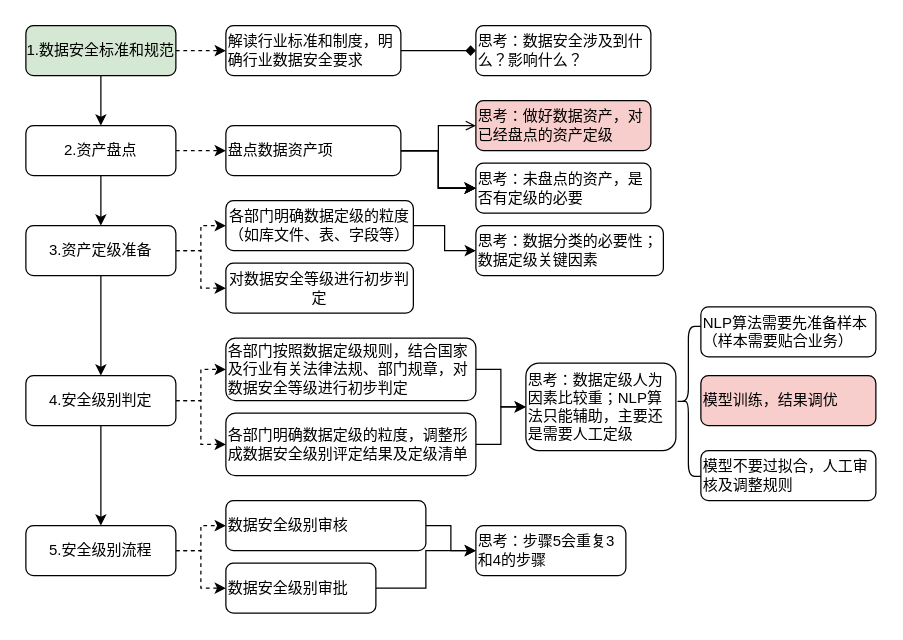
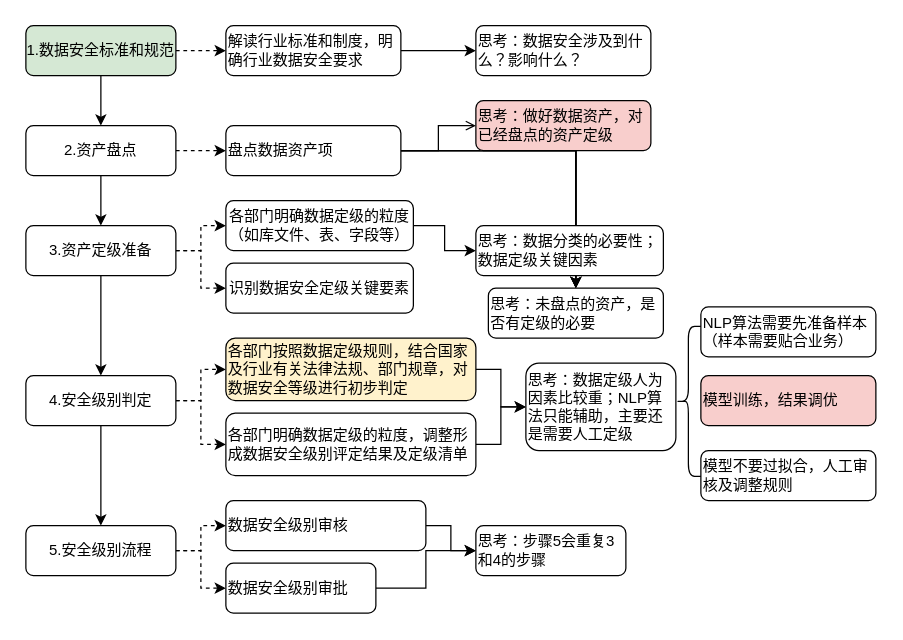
(465, 51) -> (466, 51)
(563, 188) -> (576, 313)
(319, 288) -> (319, 288)
(351, 369) -> (351, 369)
